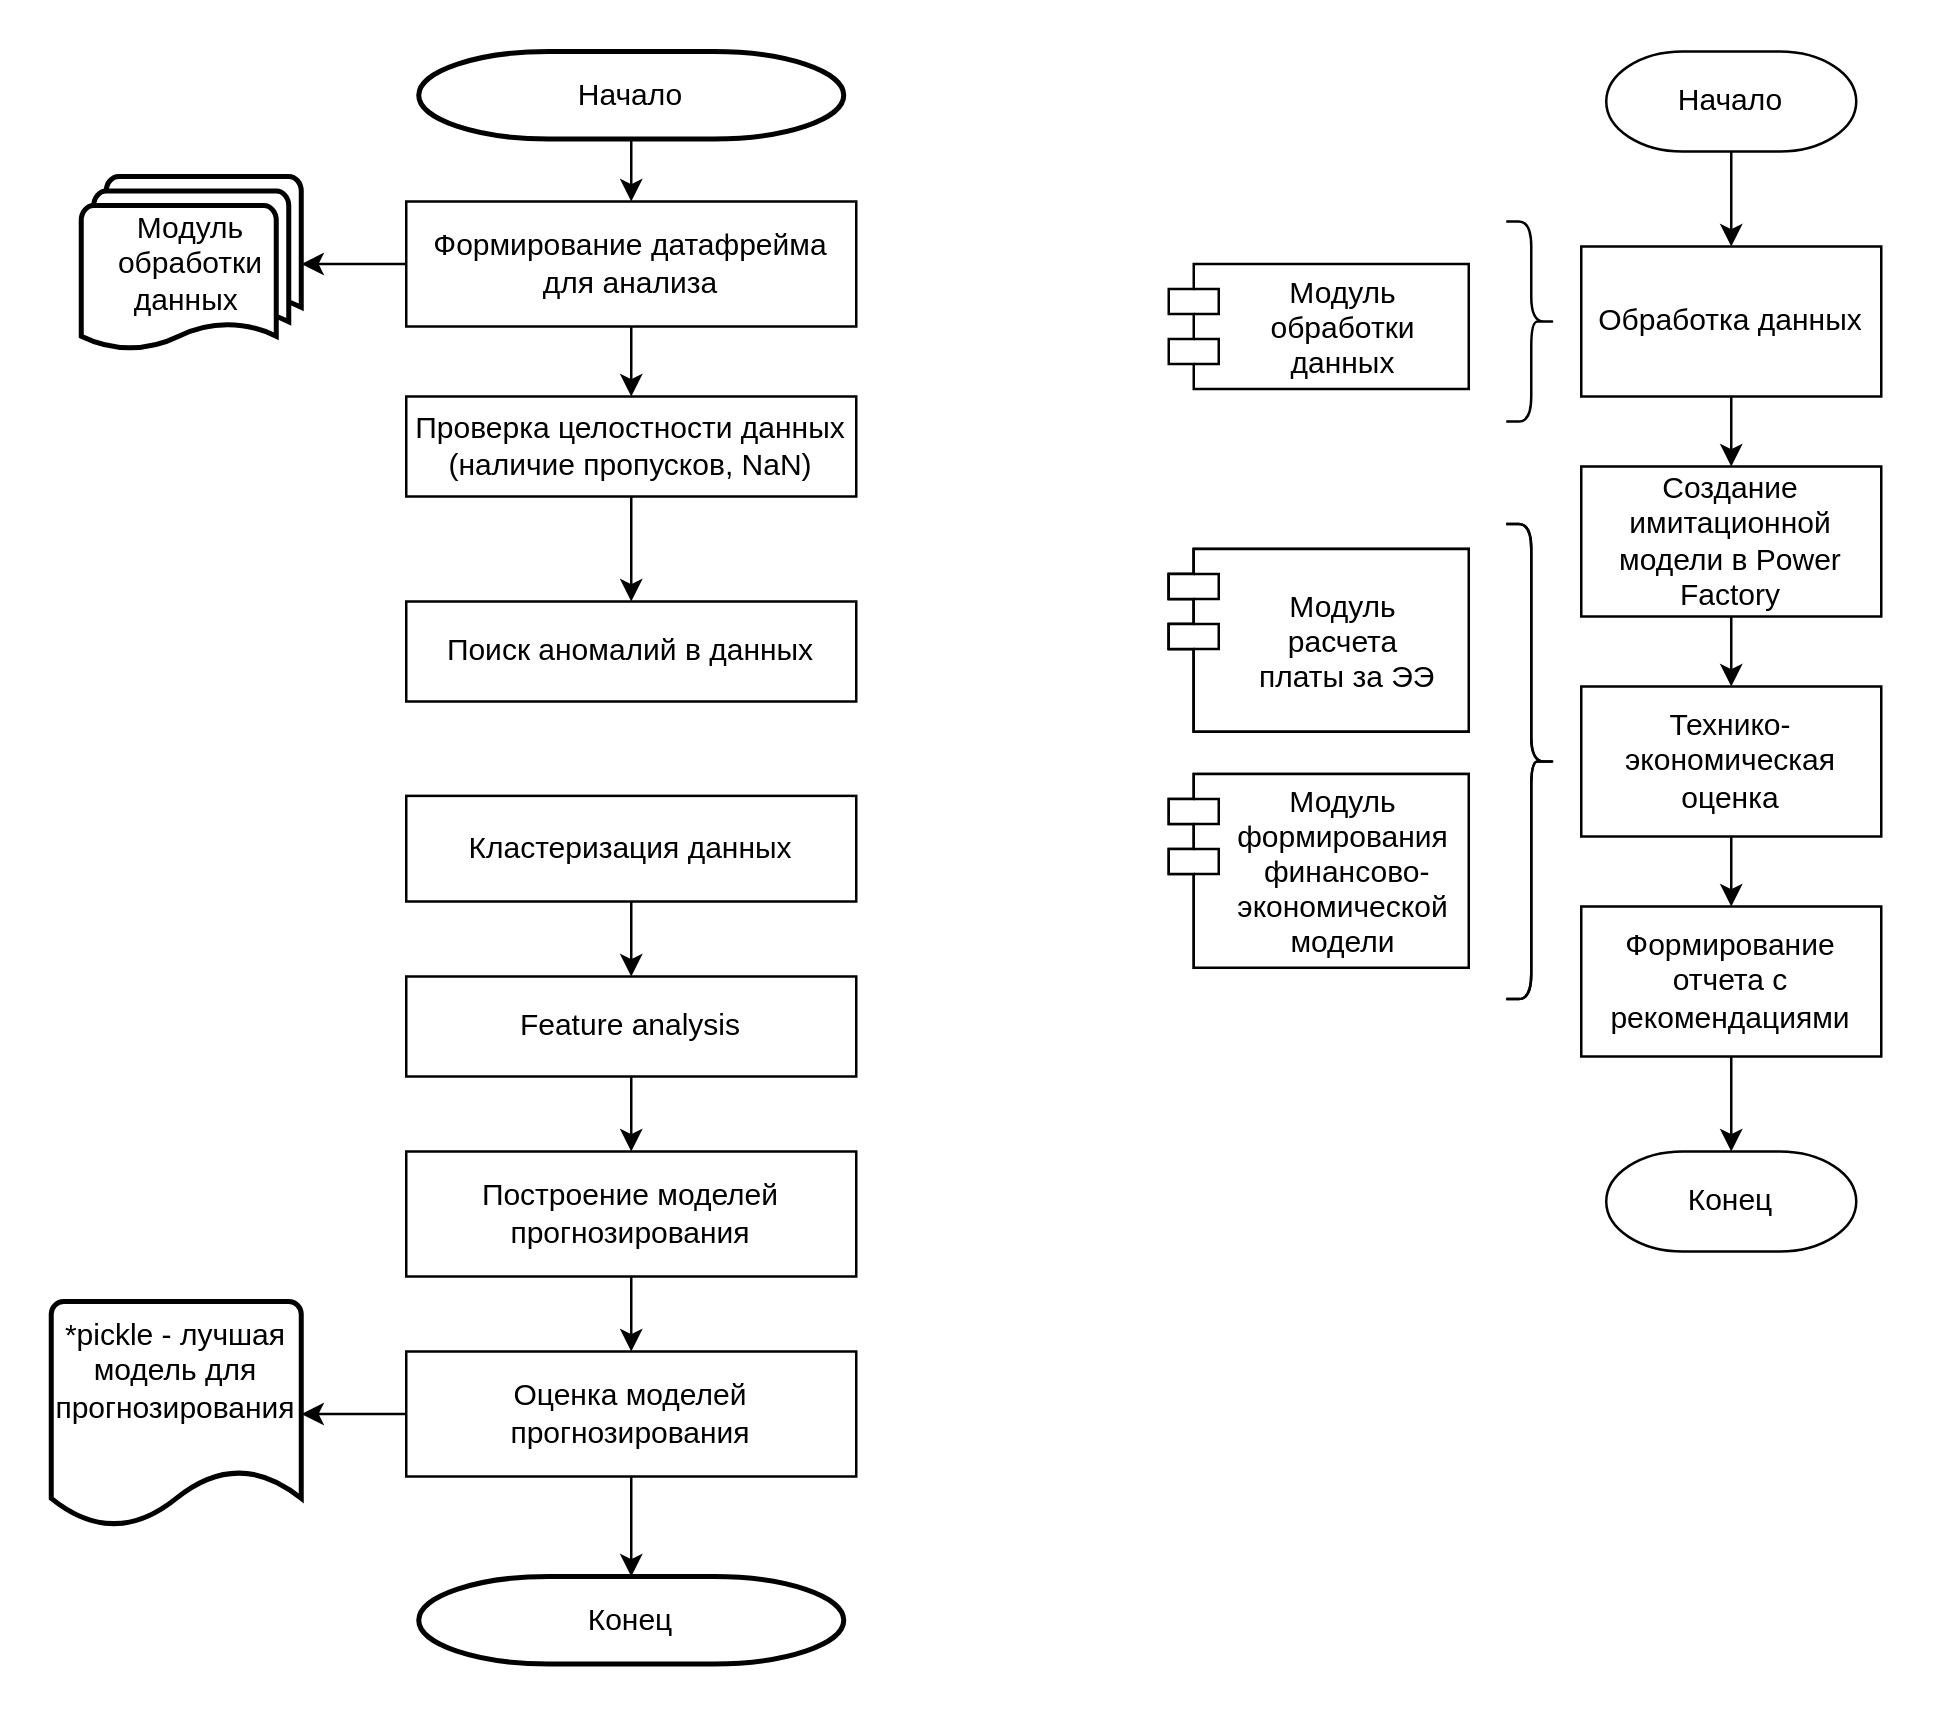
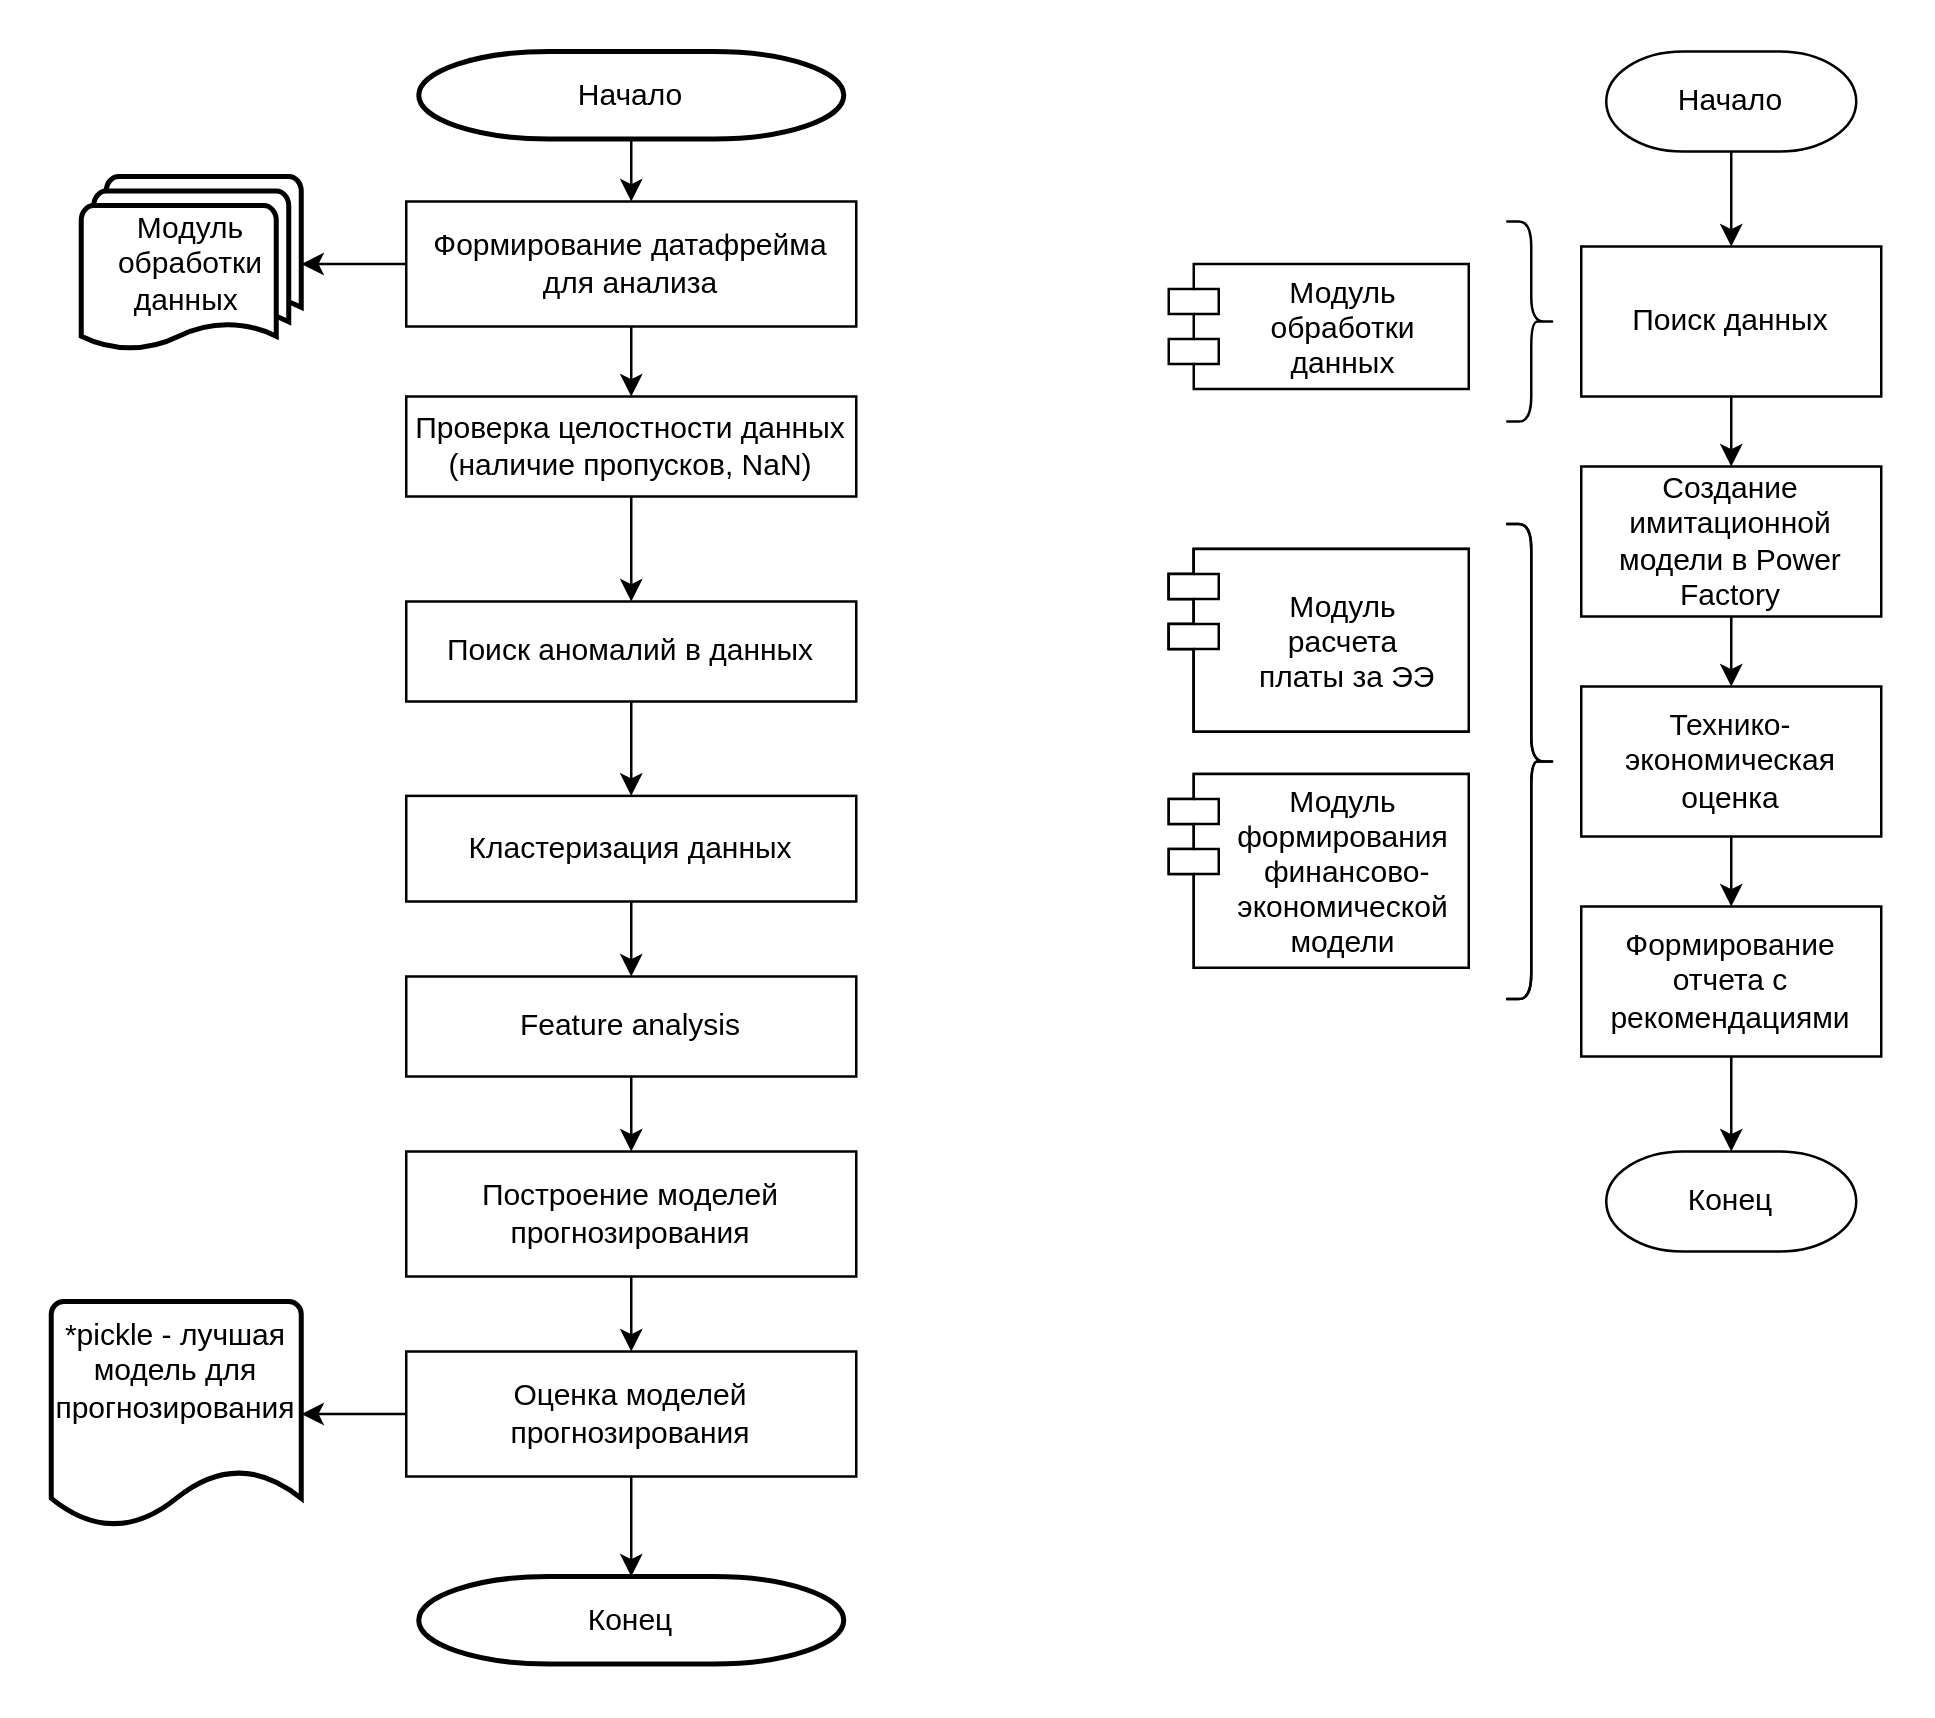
(1731, 321) -> (1731, 321)
none -> (631, 745)
